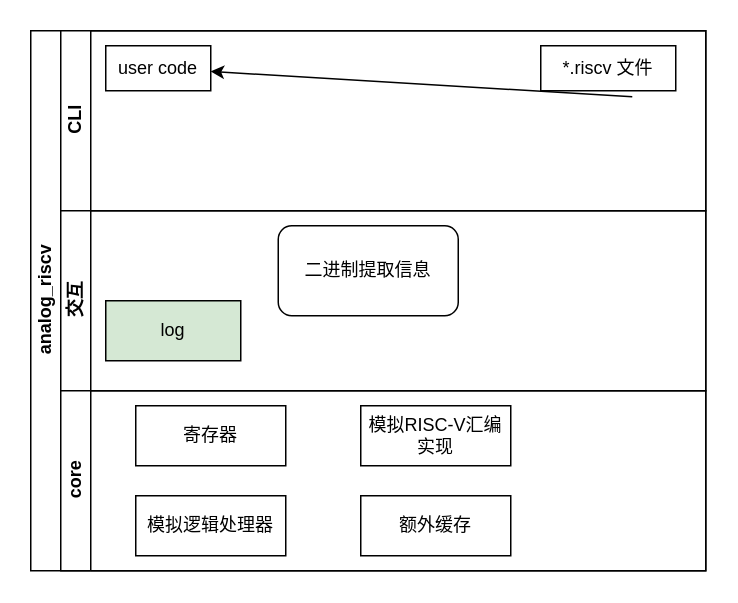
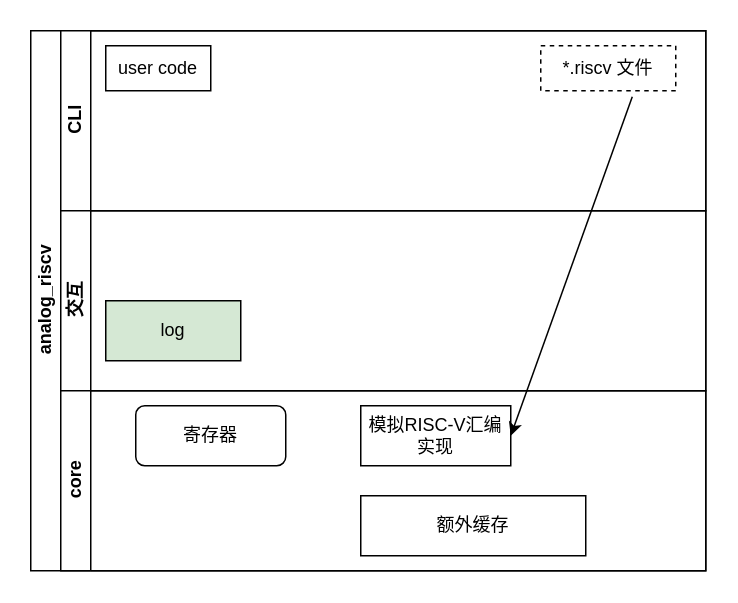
(608, 68) -> (608, 68)
(426, 84) -> (573, 262)
(368, 271) -> none
(211, 436) -> (211, 436)
(211, 526) -> none
(436, 526) -> (473, 526)
